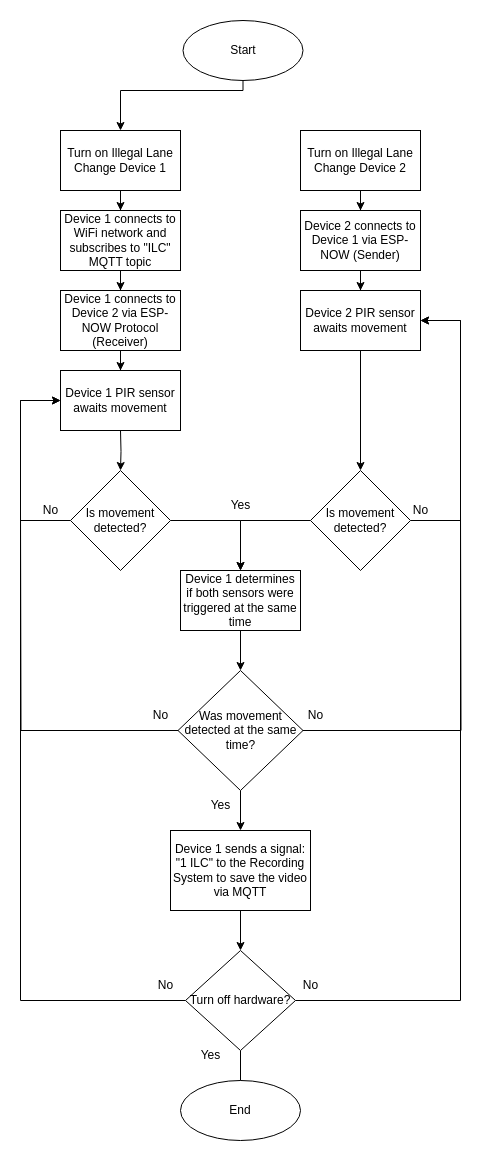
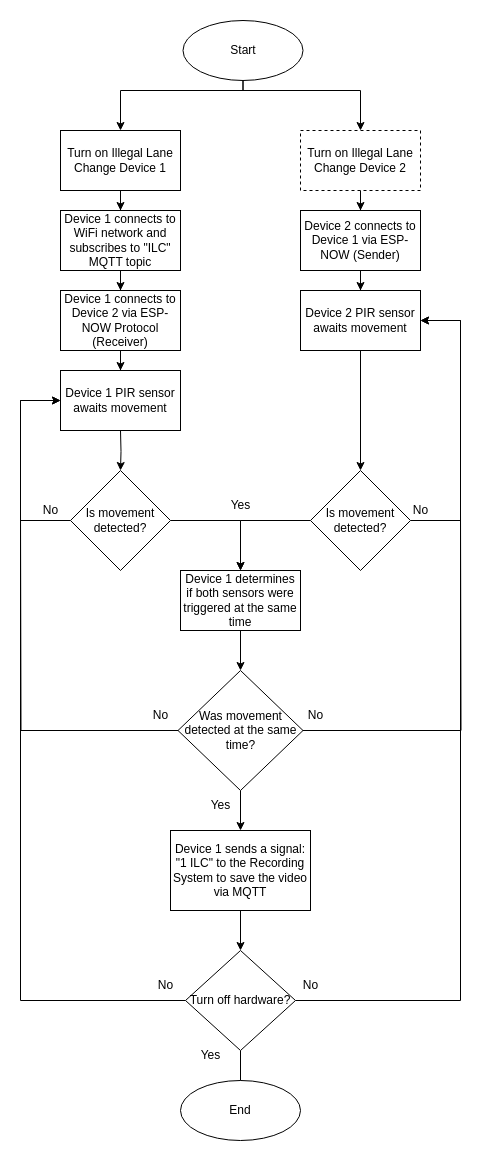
none -> (319, 91)
(361, 161) -> (361, 161)
